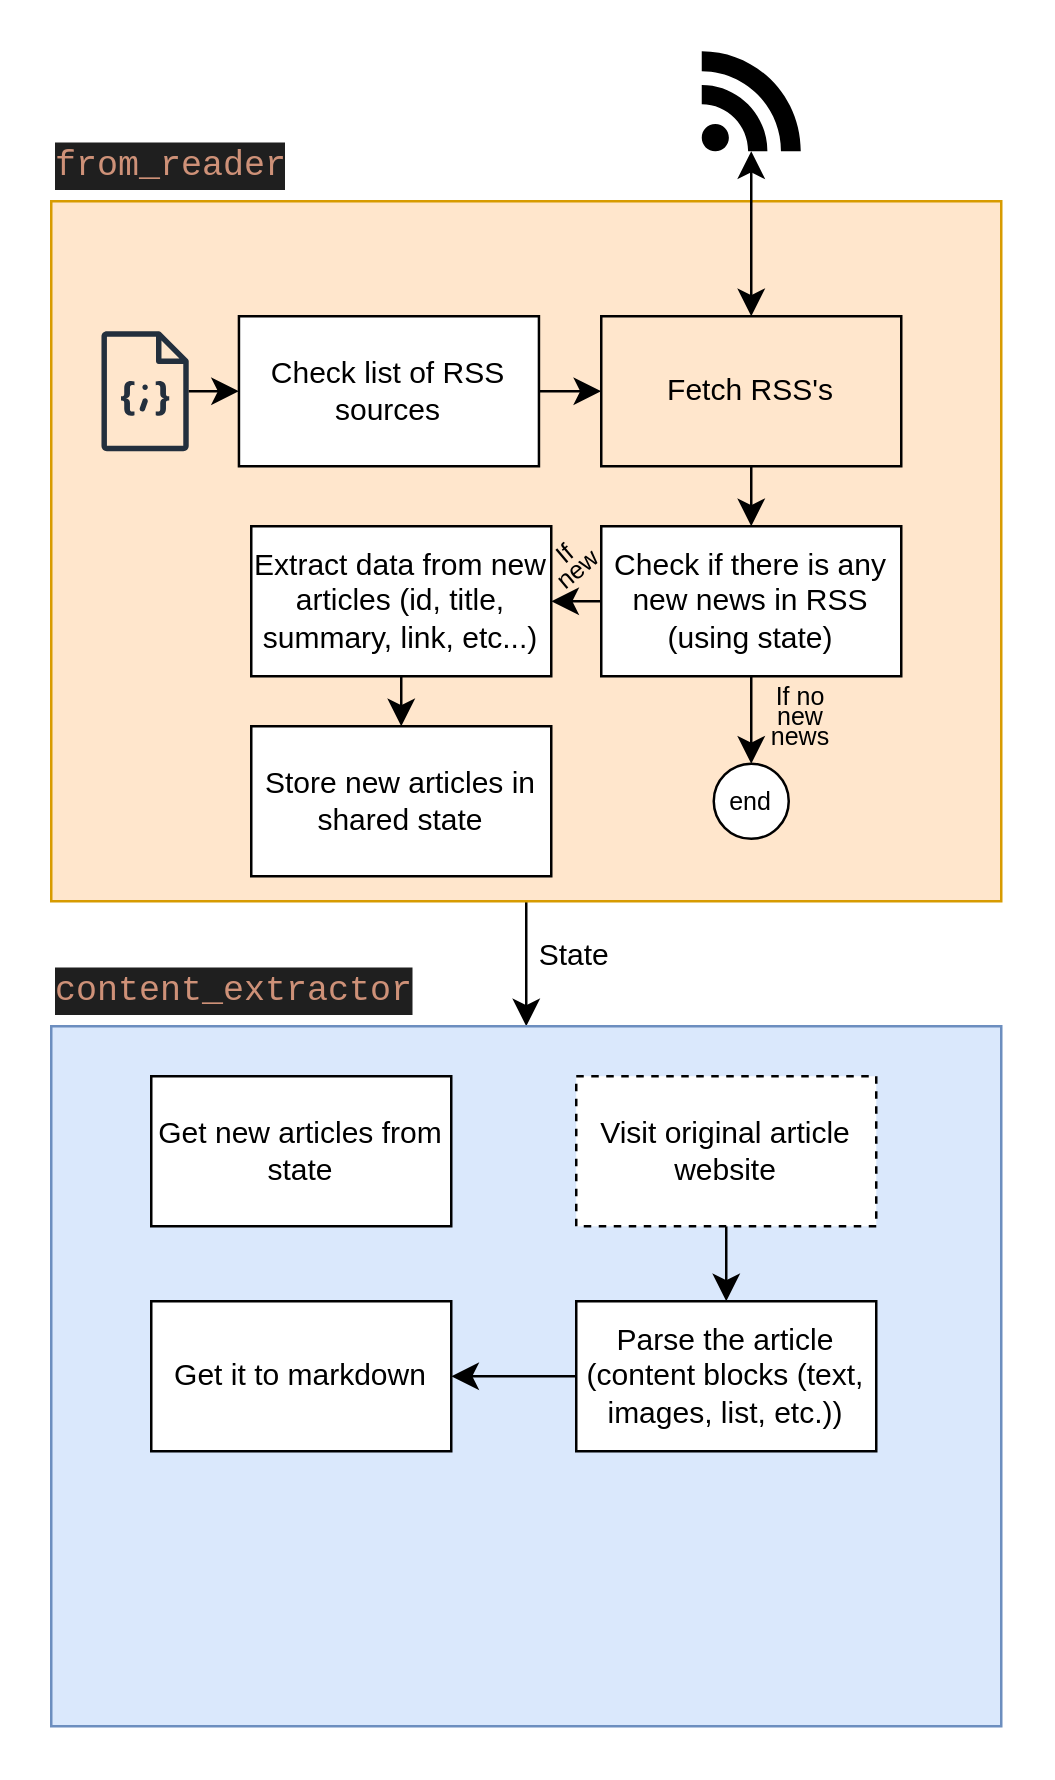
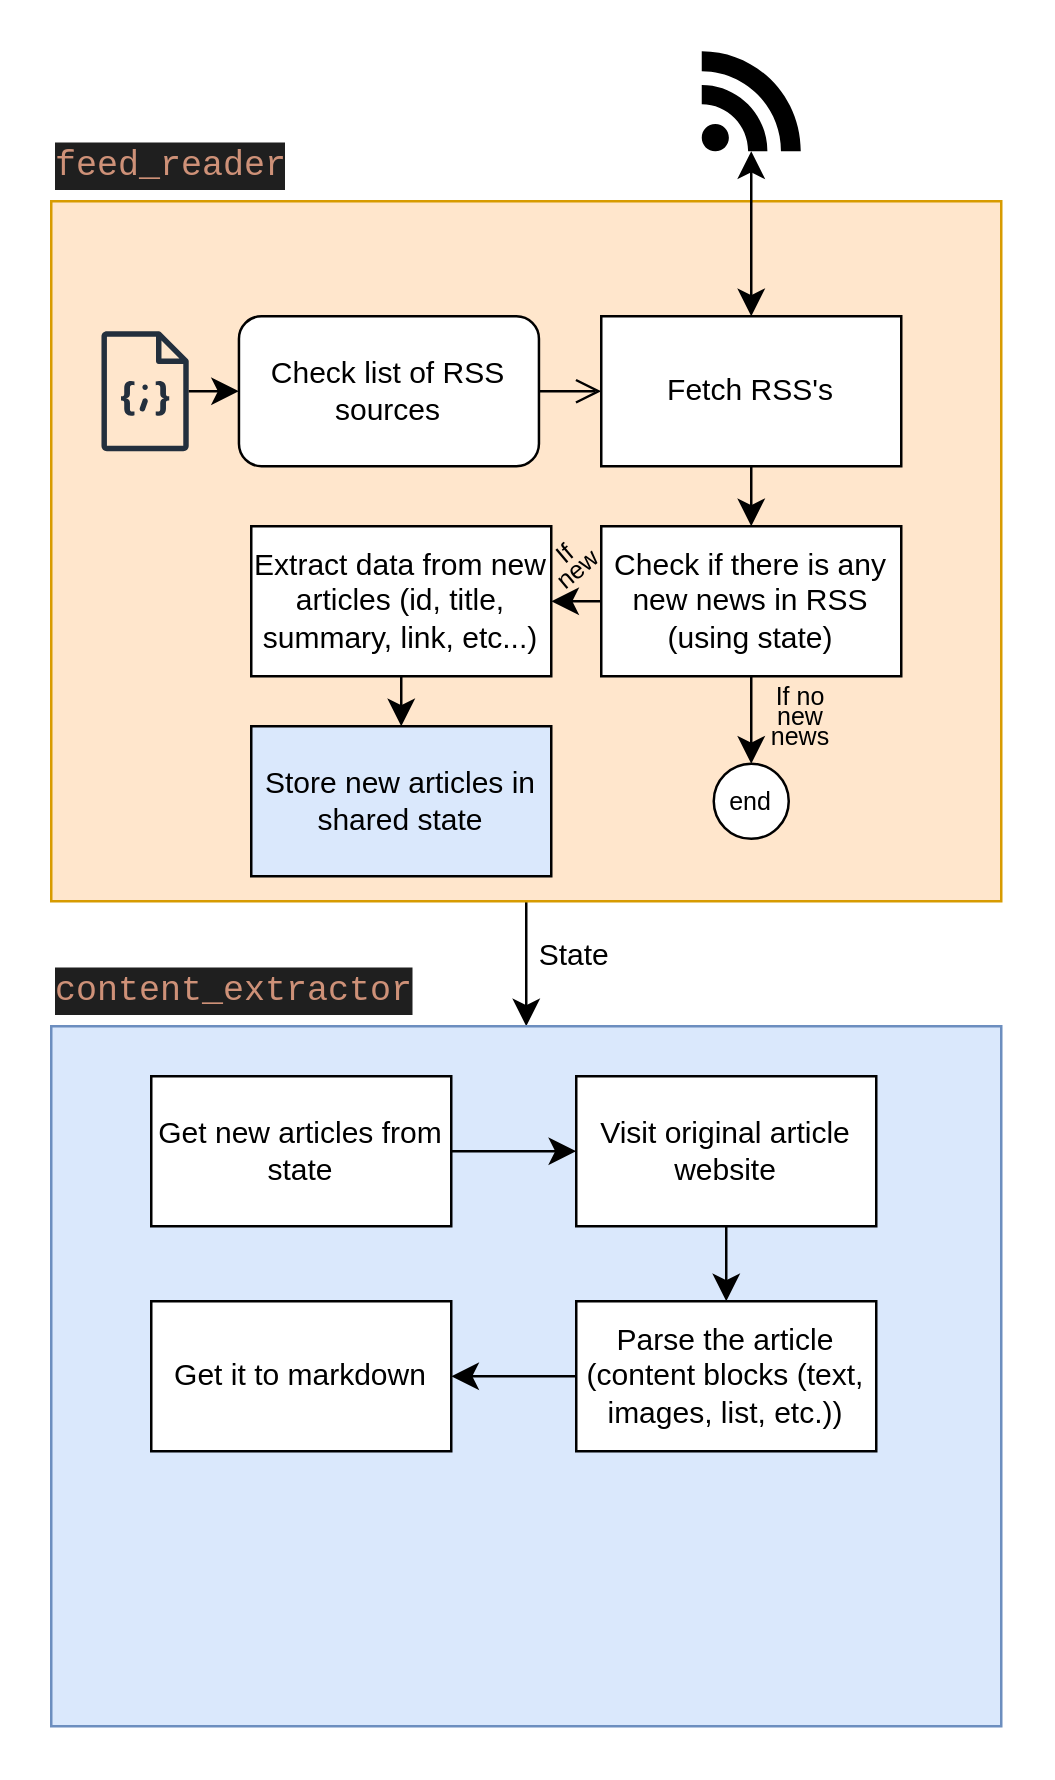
(149, 162) -> (149, 162)
(389, 391) -> (389, 391)
(579, 391) -> (585, 391)
(751, 391) -> (751, 391)
(401, 801) -> (401, 801)
none -> (504, 1151)
(726, 1151) -> (726, 1151)
